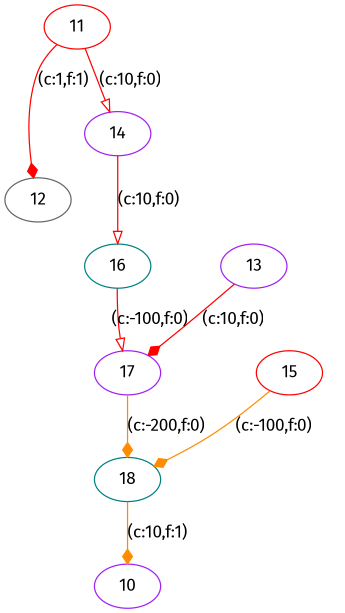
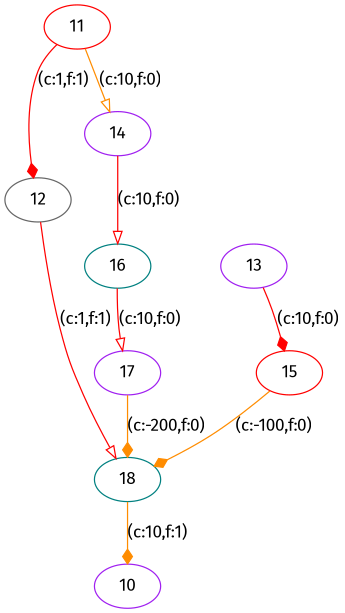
(95, 75) -> (95, 75)
(197, 316) -> (273, 312)
(150, 319) -> (150, 319)
none -> (63, 339)
